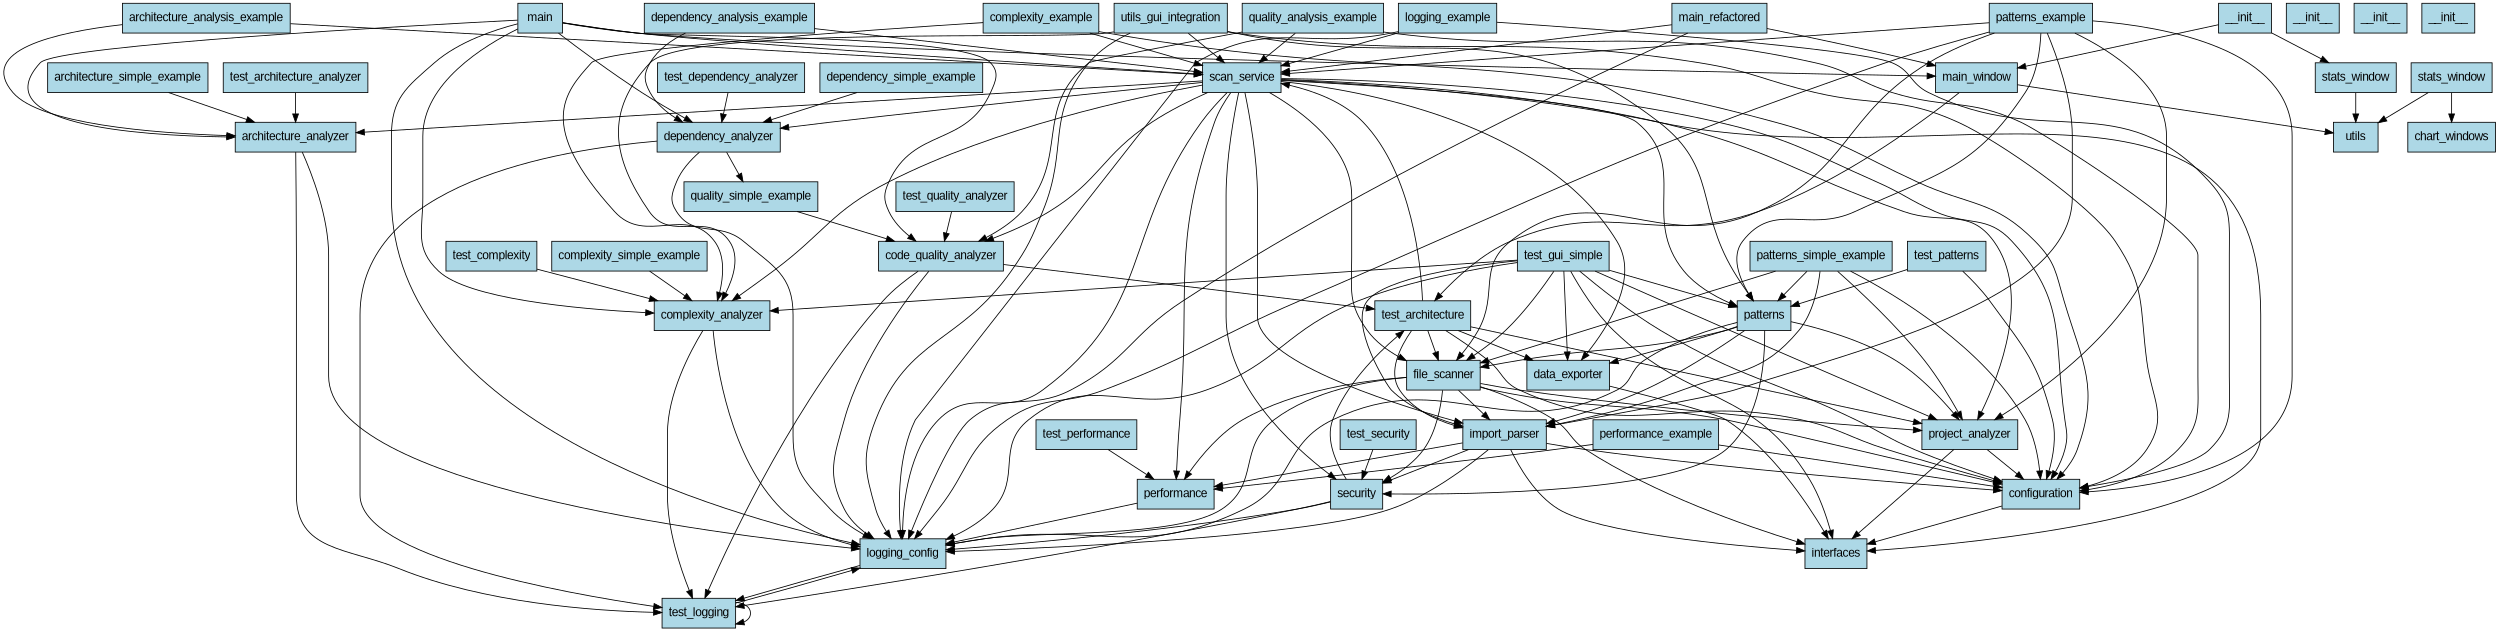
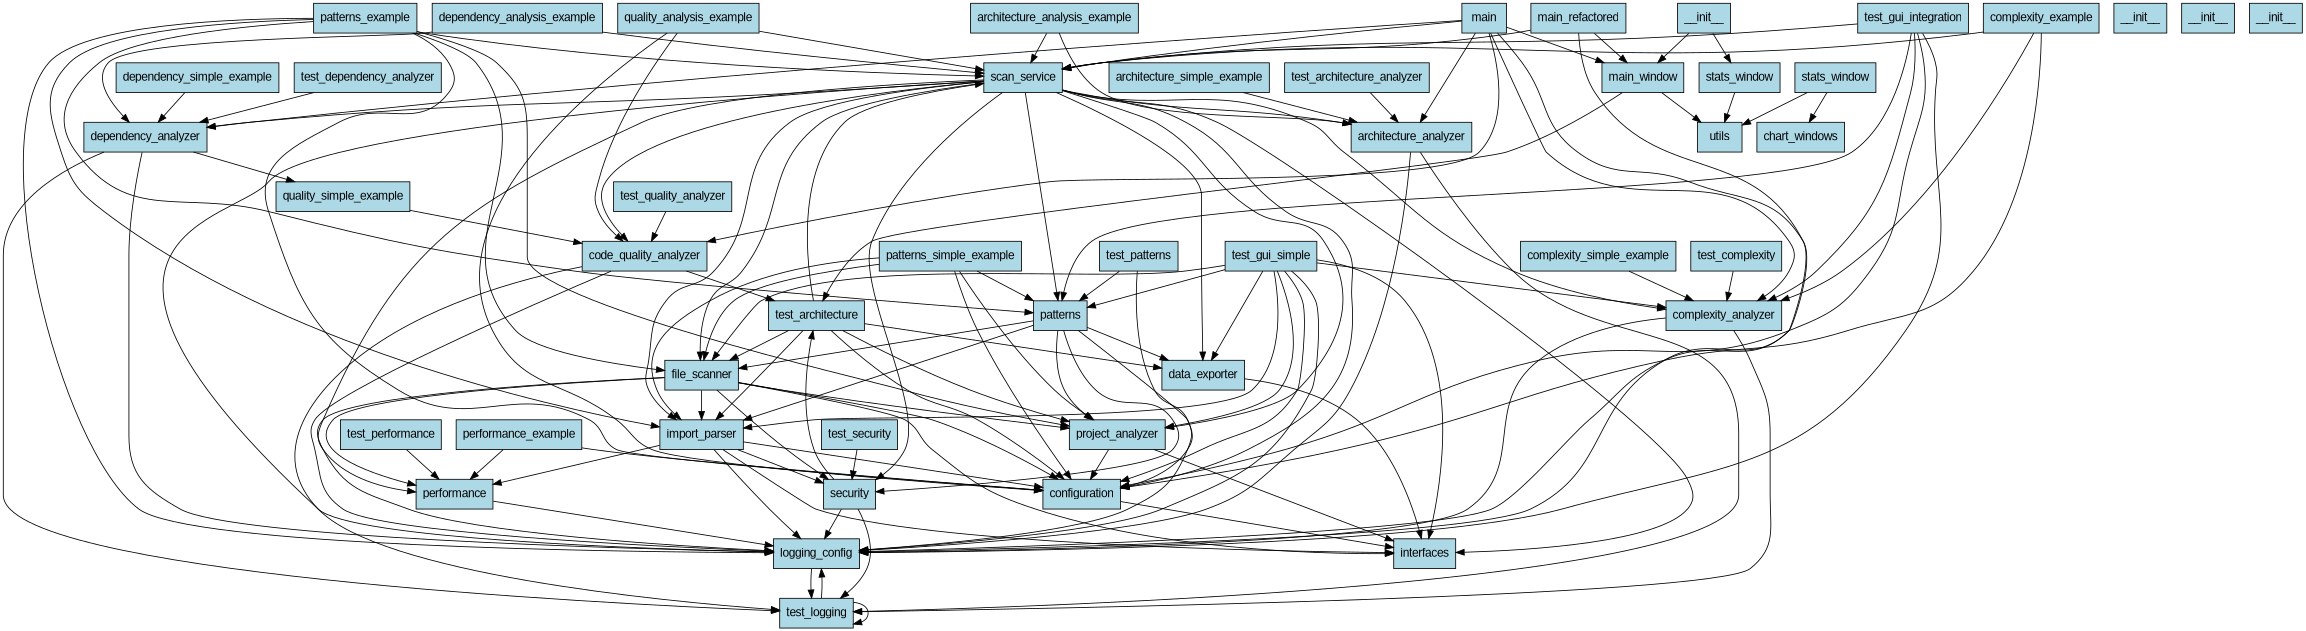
(1171, 18) -> (1913, 18)
(1448, 18) -> none
